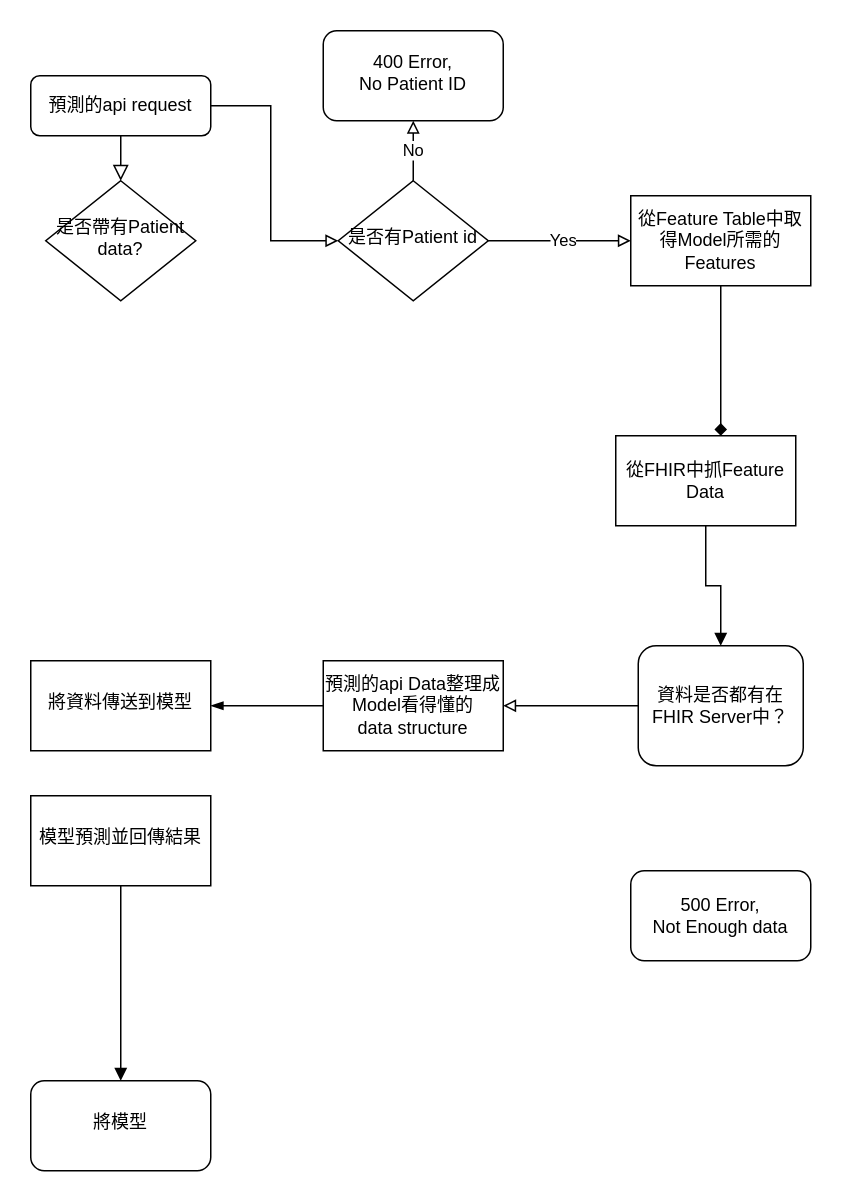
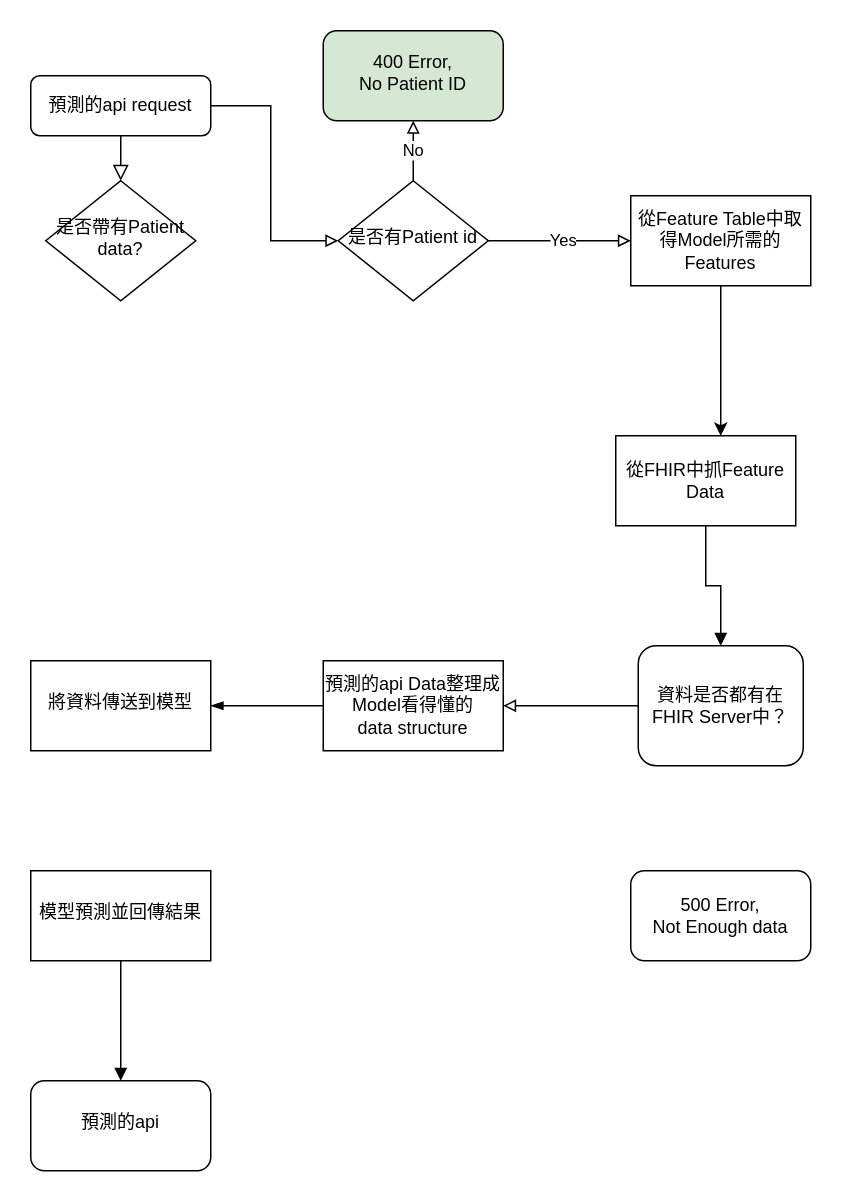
(413, 76) -> (413, 76)
(721, 423) -> (721, 424)
(121, 841) -> (121, 916)
(121, 1123) -> (121, 1123)
